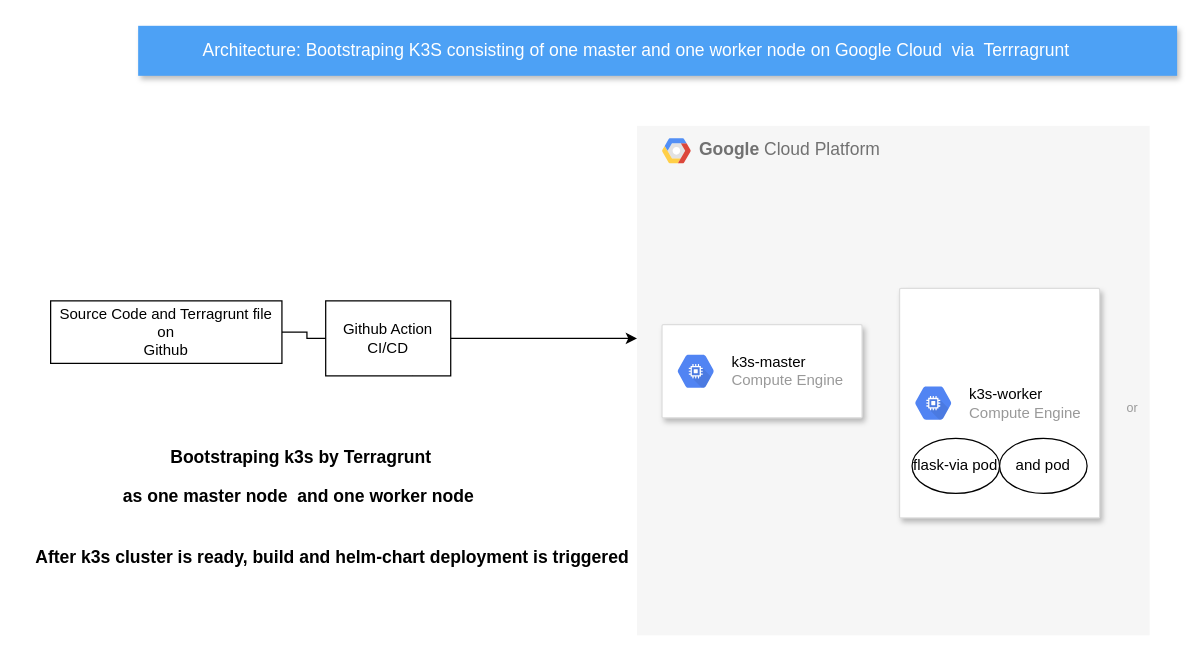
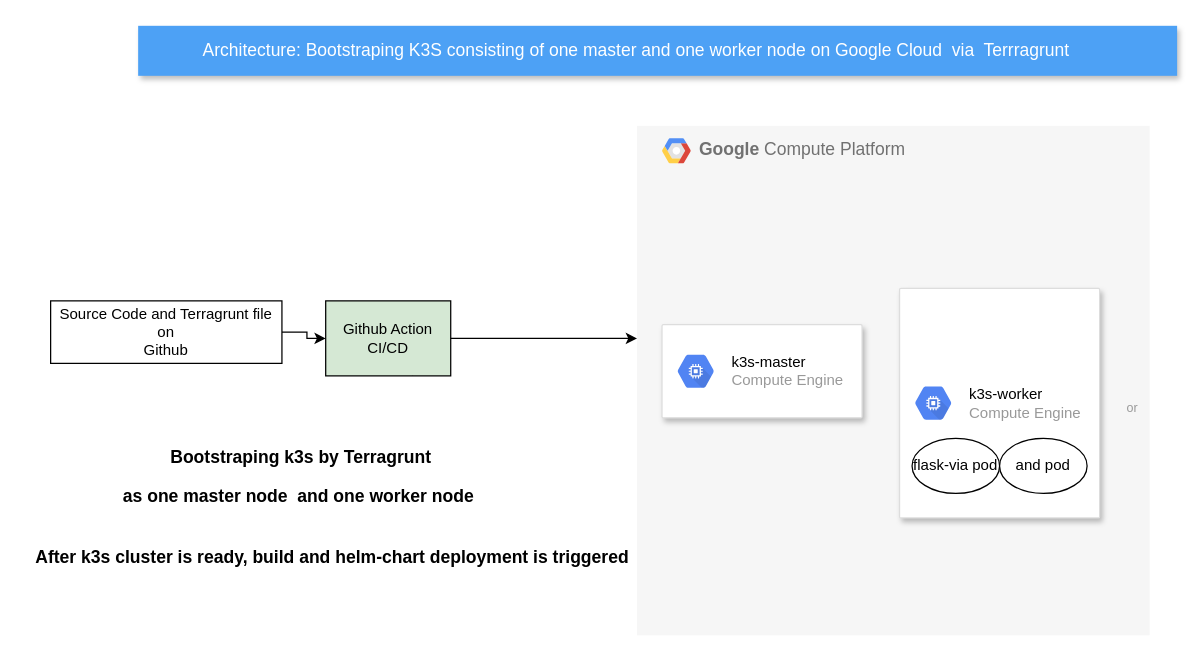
(791, 150) -> (803, 150)
(319, 338) -> (316, 338)
(388, 338) -> (388, 338)
